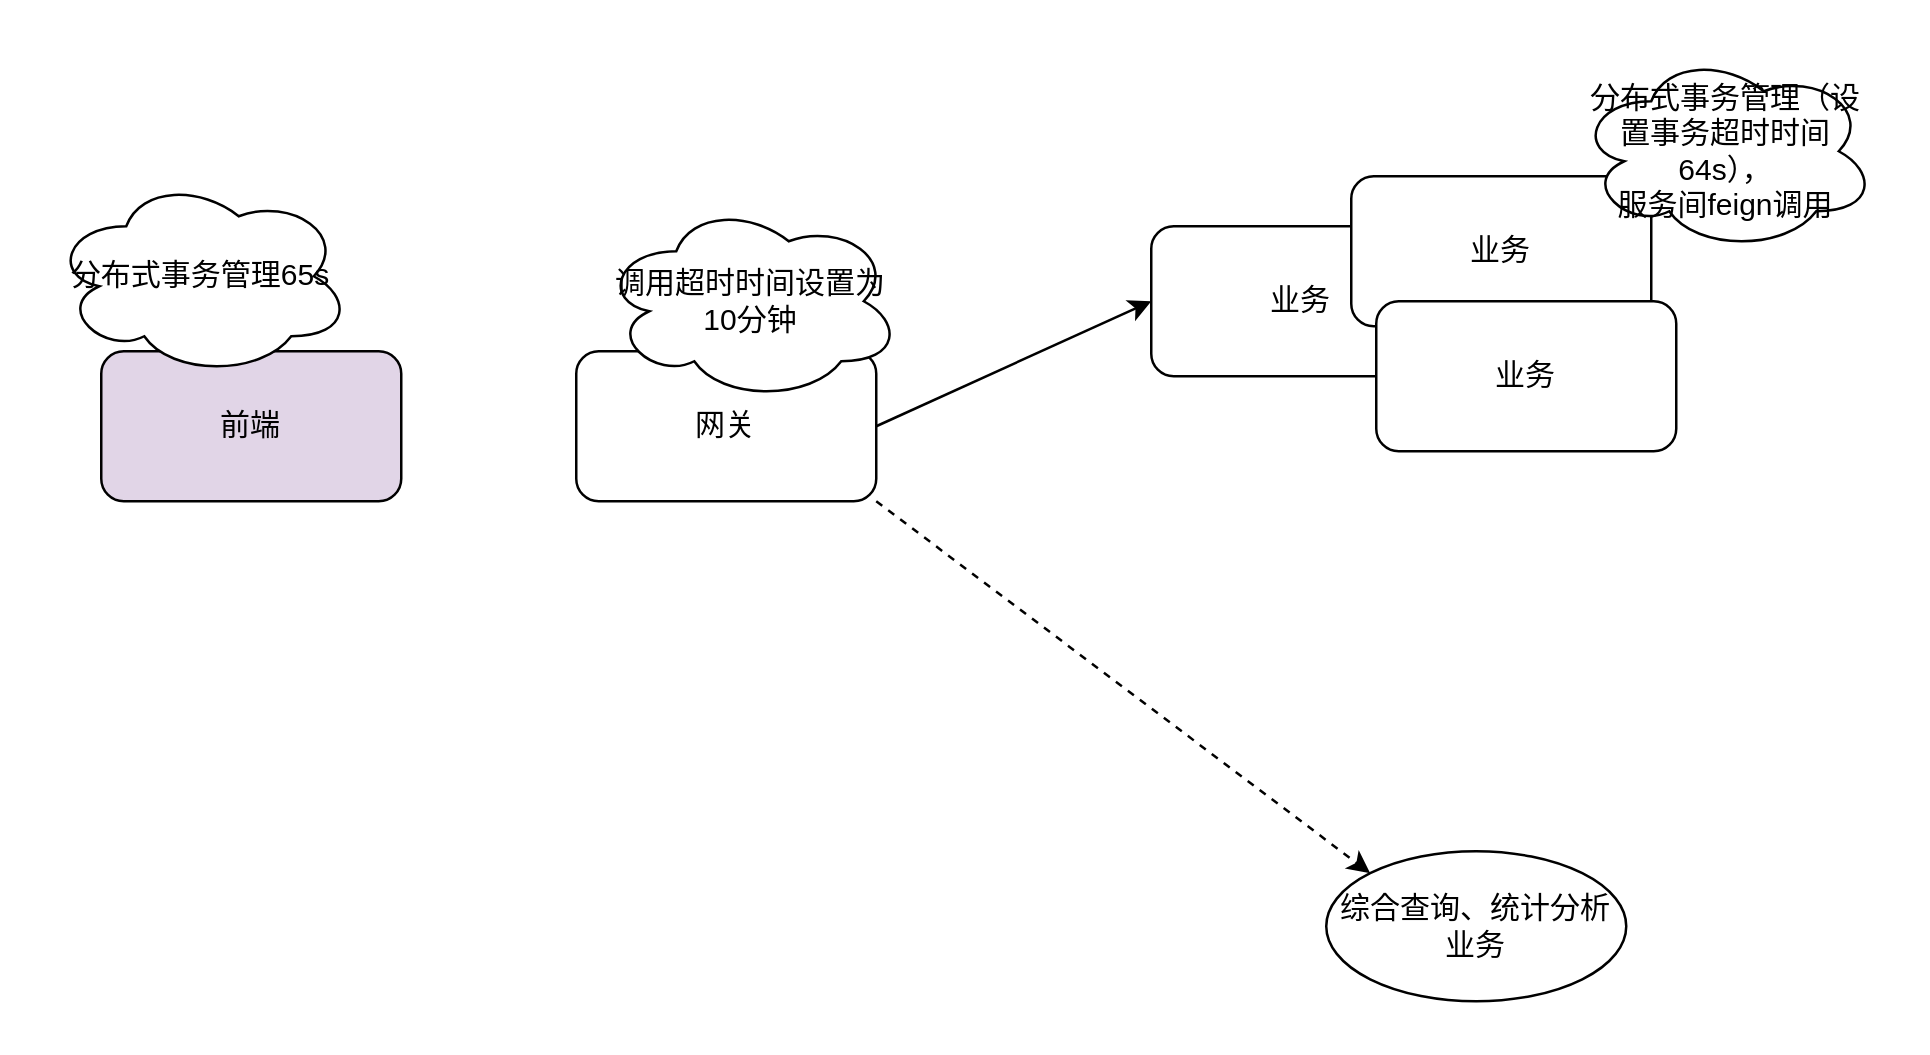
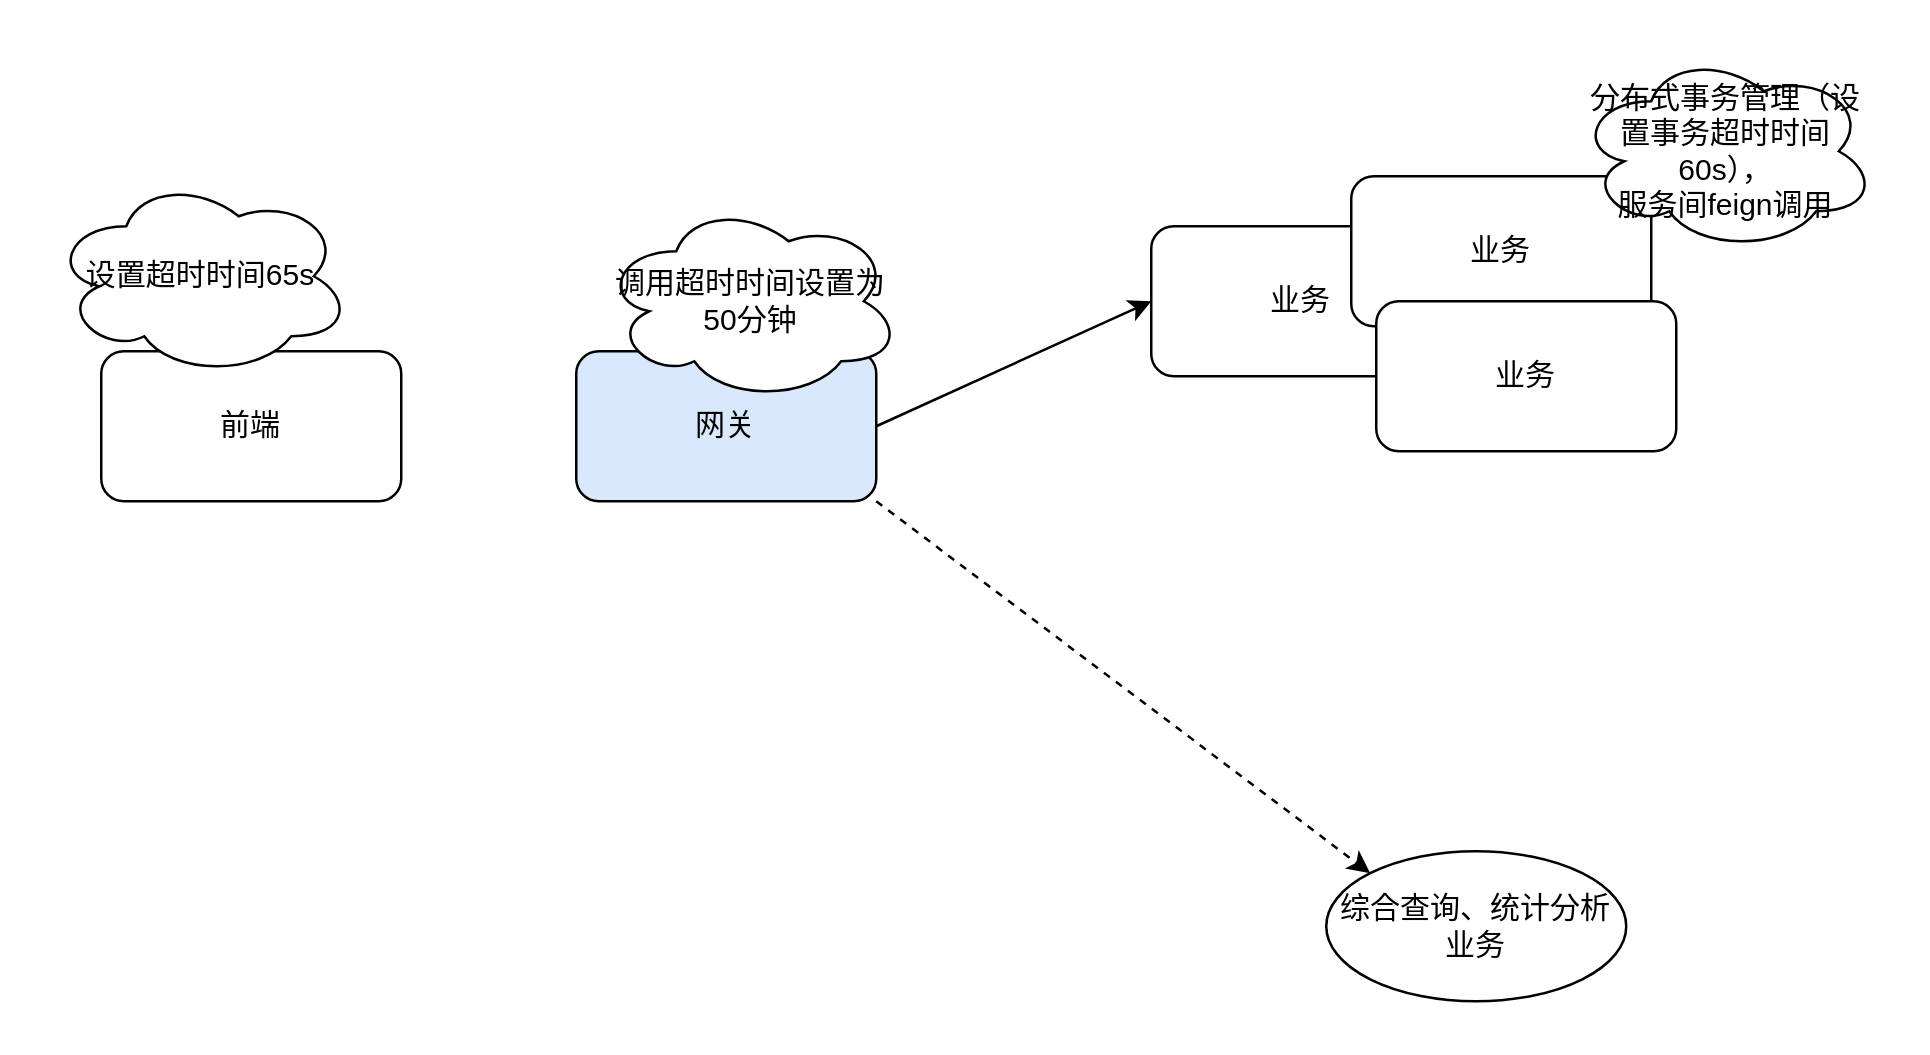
(1726, 151) -> (1726, 151)
(201, 276) -> (201, 276)
(751, 301) -> (751, 301)
(251, 426) -> (251, 426)
(726, 426) -> (726, 426)
